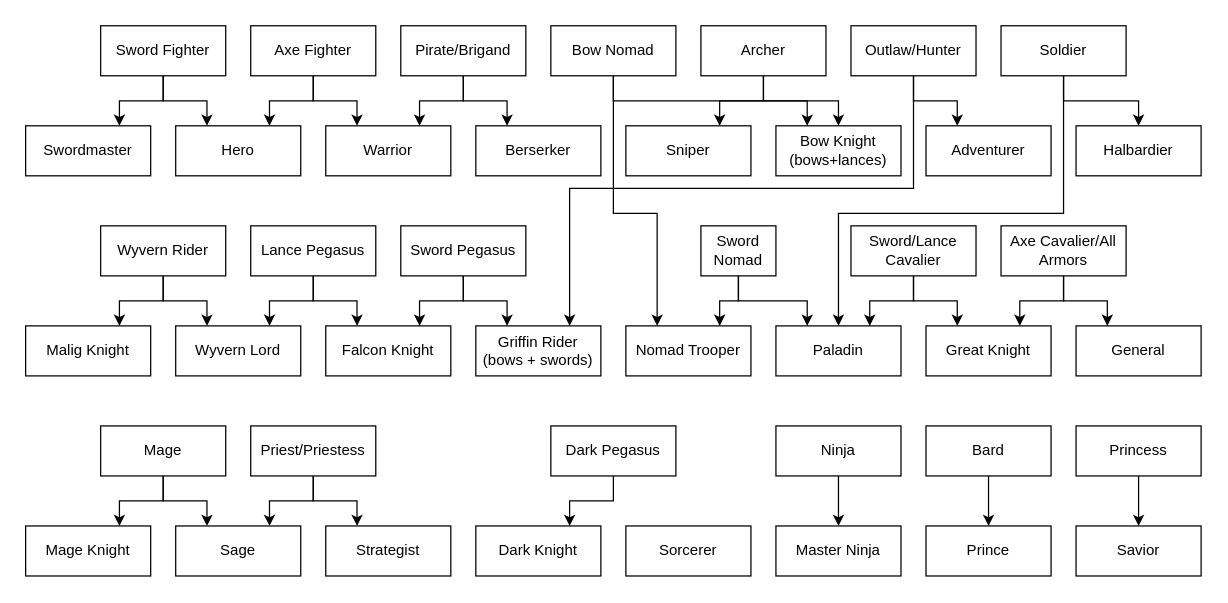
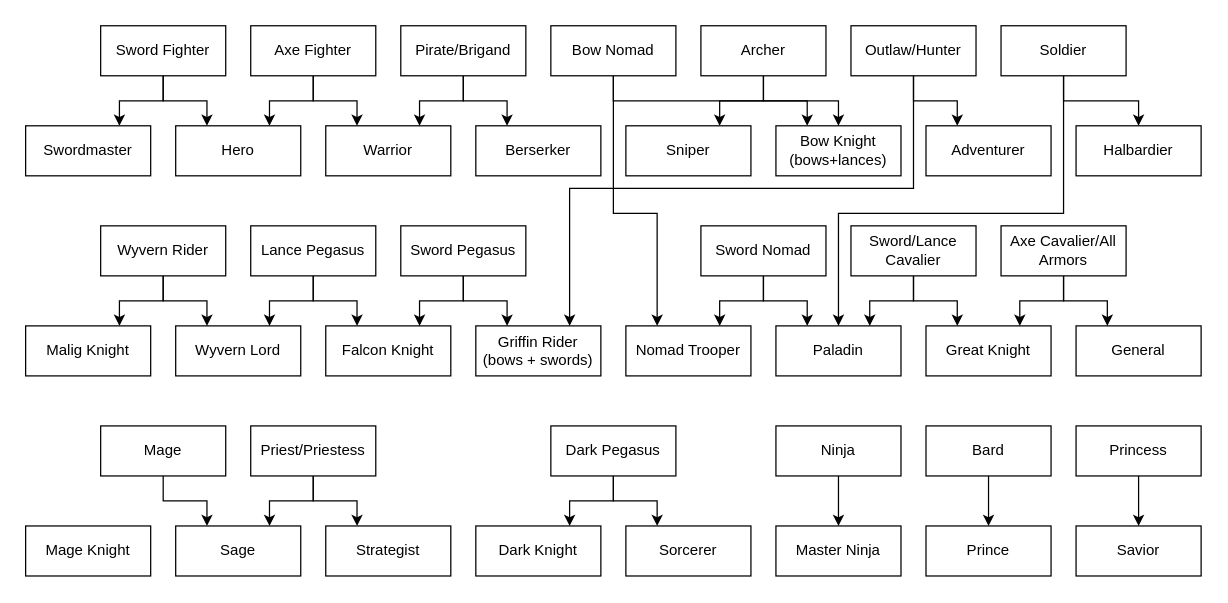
(738, 251) -> (763, 251)
(133, 501) -> none
none -> (644, 501)
